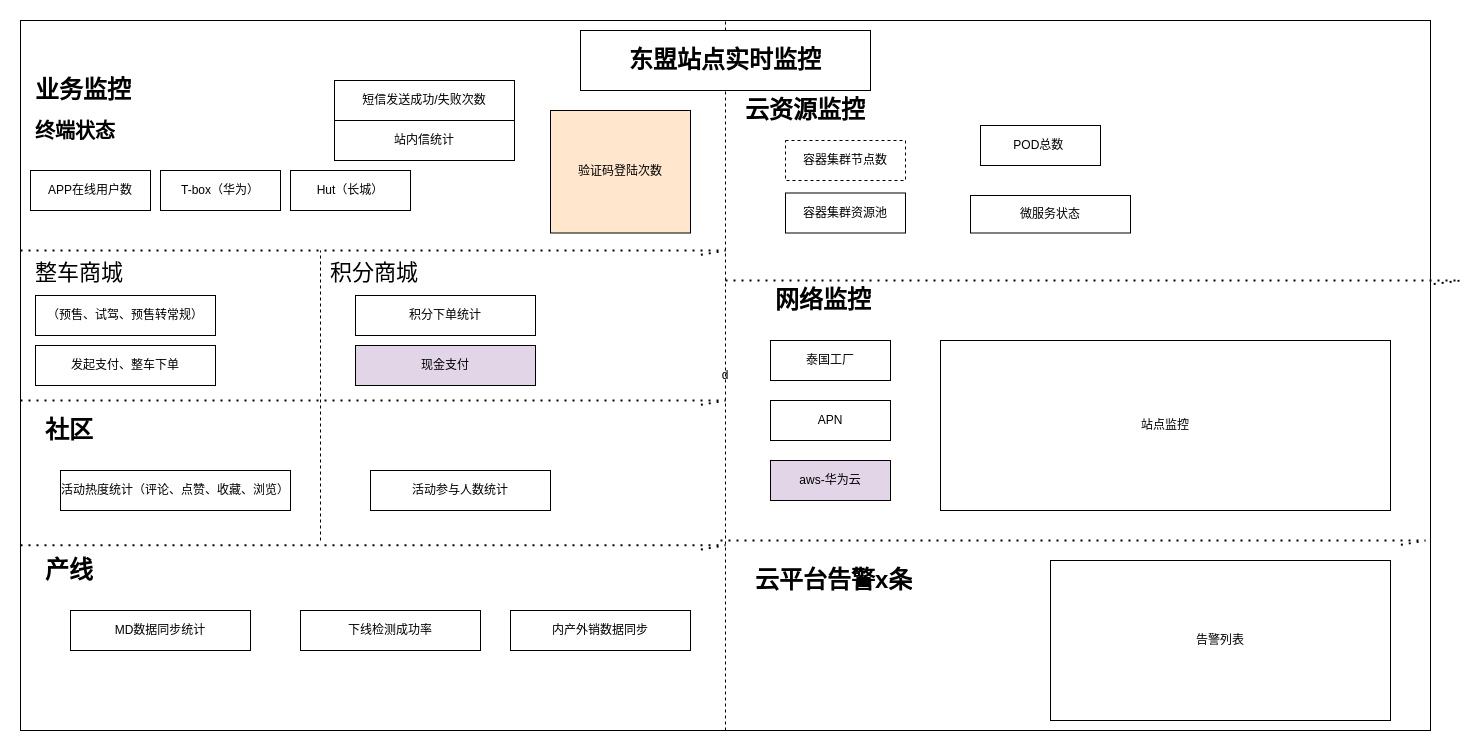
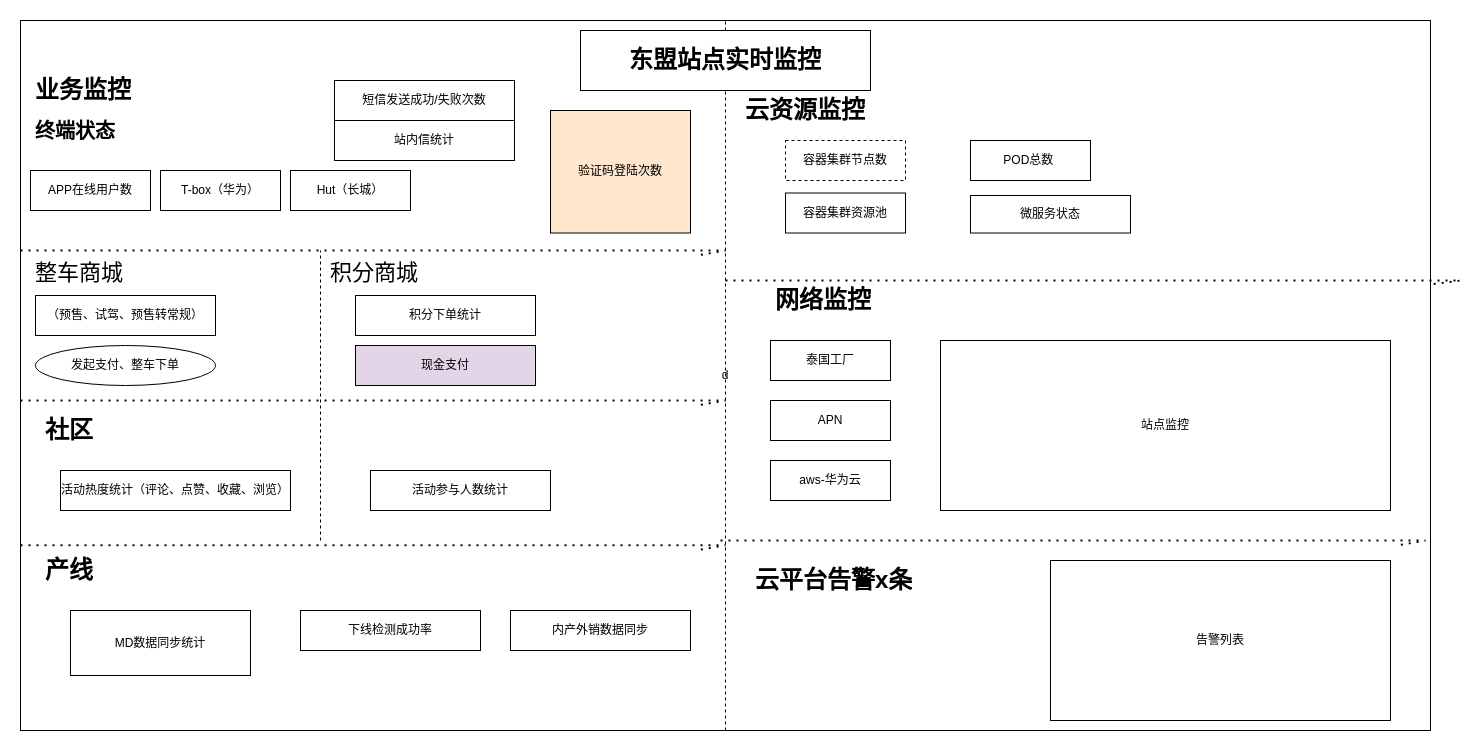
(1041, 146) -> (1031, 161)
(126, 366) -> (126, 366)
(831, 481) -> (831, 481)
(161, 631) -> (161, 643)
